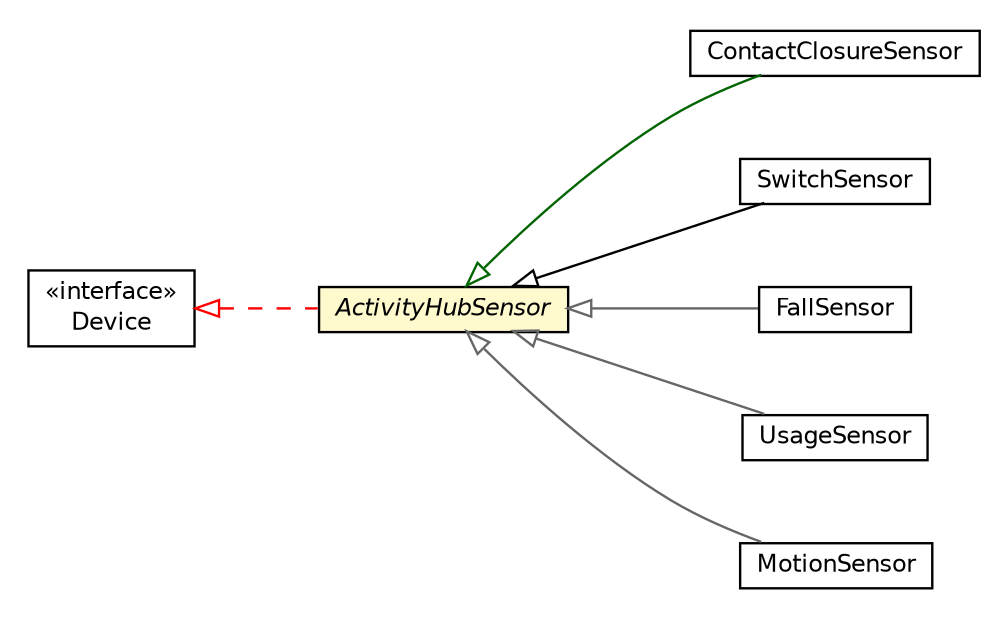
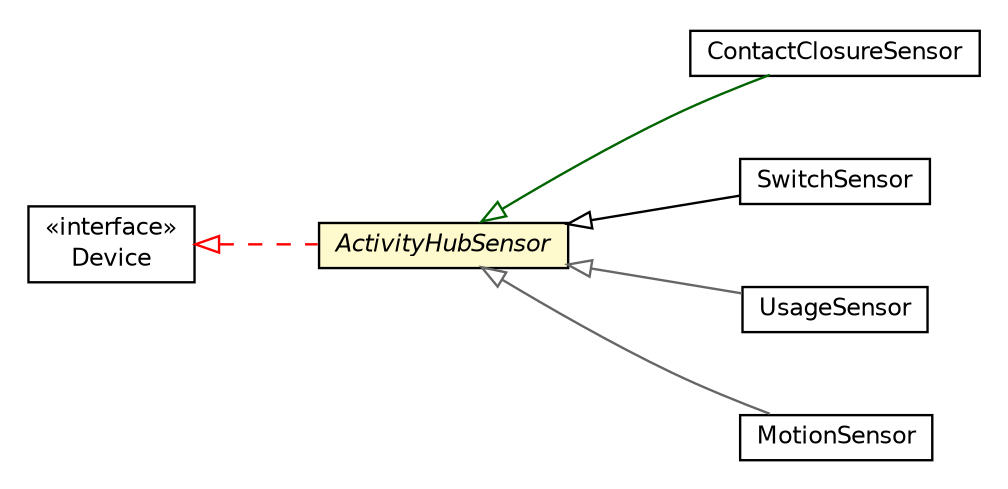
(835, 308) -> none
